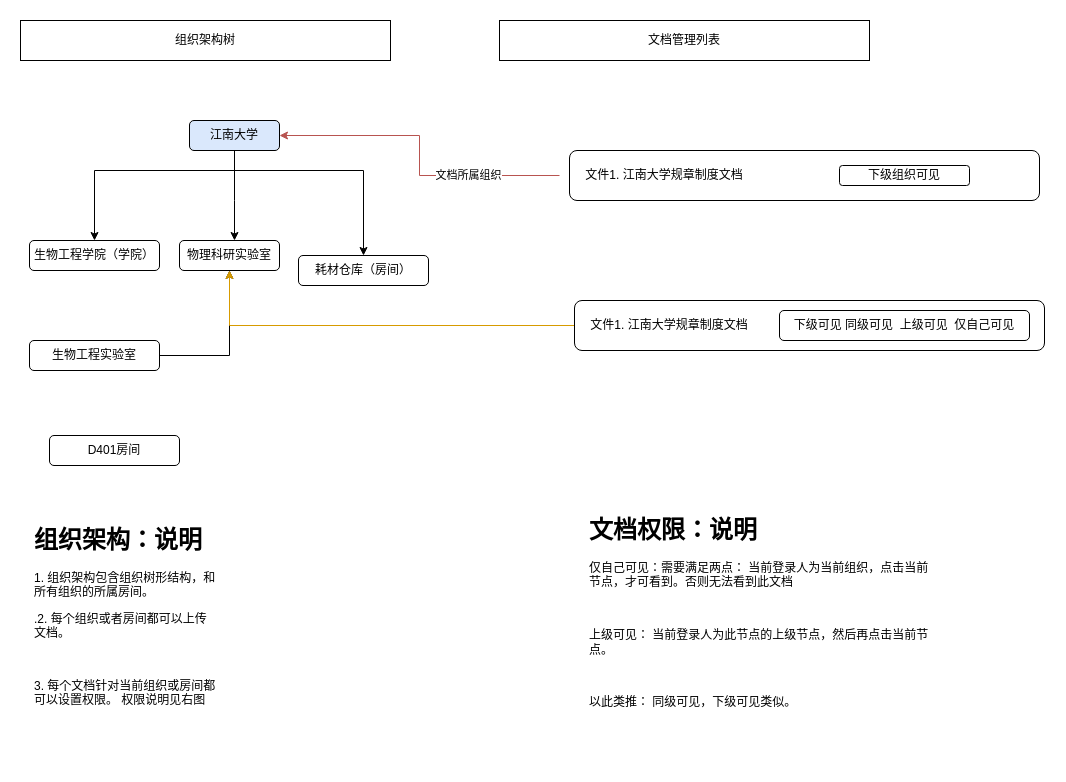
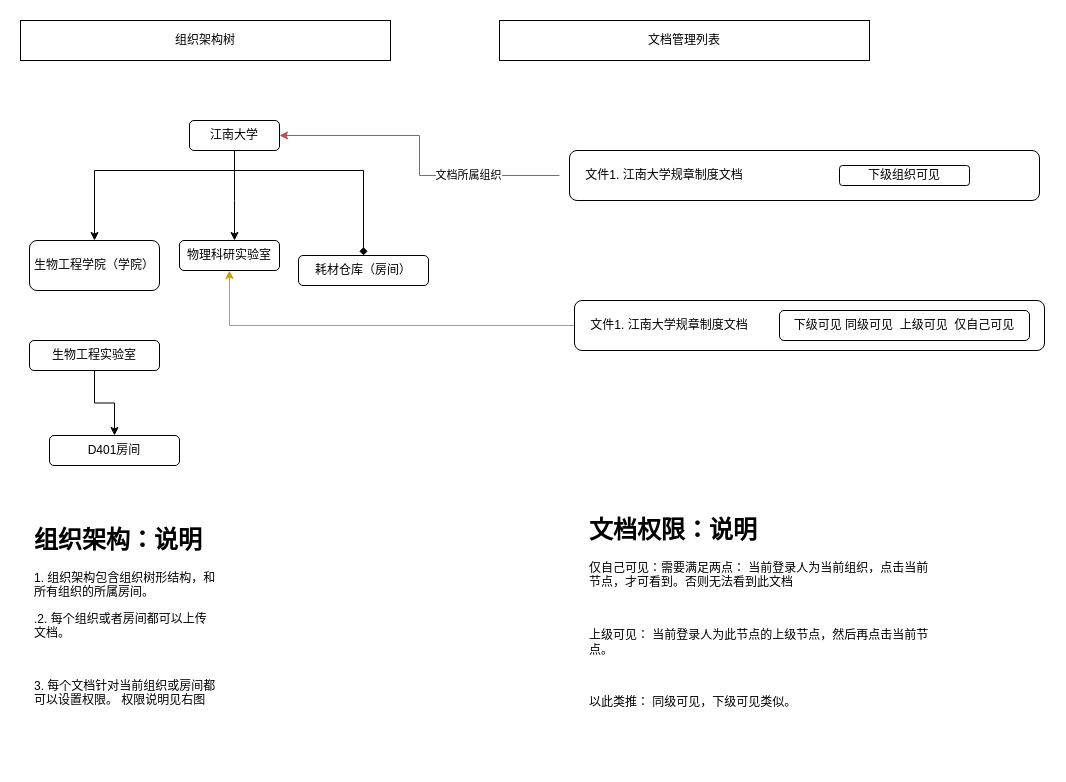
(235, 136) -> (235, 136)
(364, 247) -> (364, 246)
(95, 256) -> (95, 266)
(209, 356) -> (102, 403)
